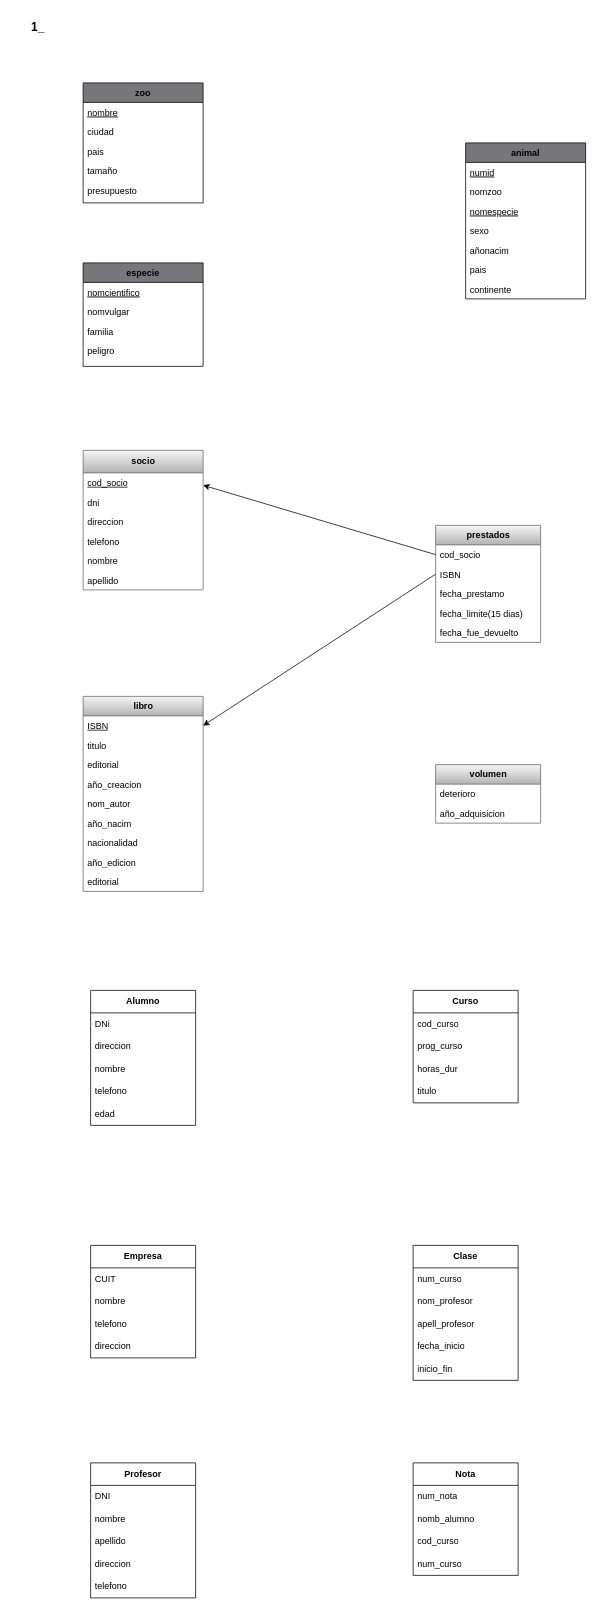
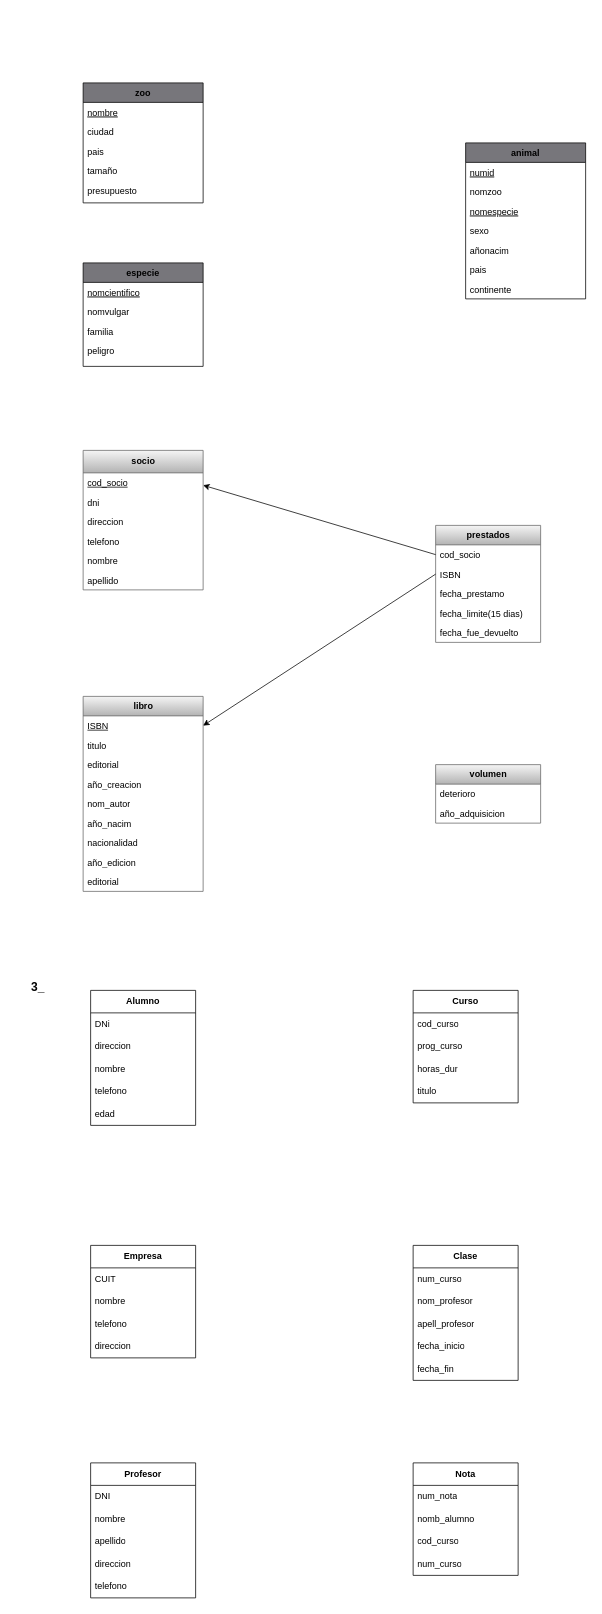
(38, 27) -> none
none -> (38, 987)
(438, 1369) -> (439, 1369)
